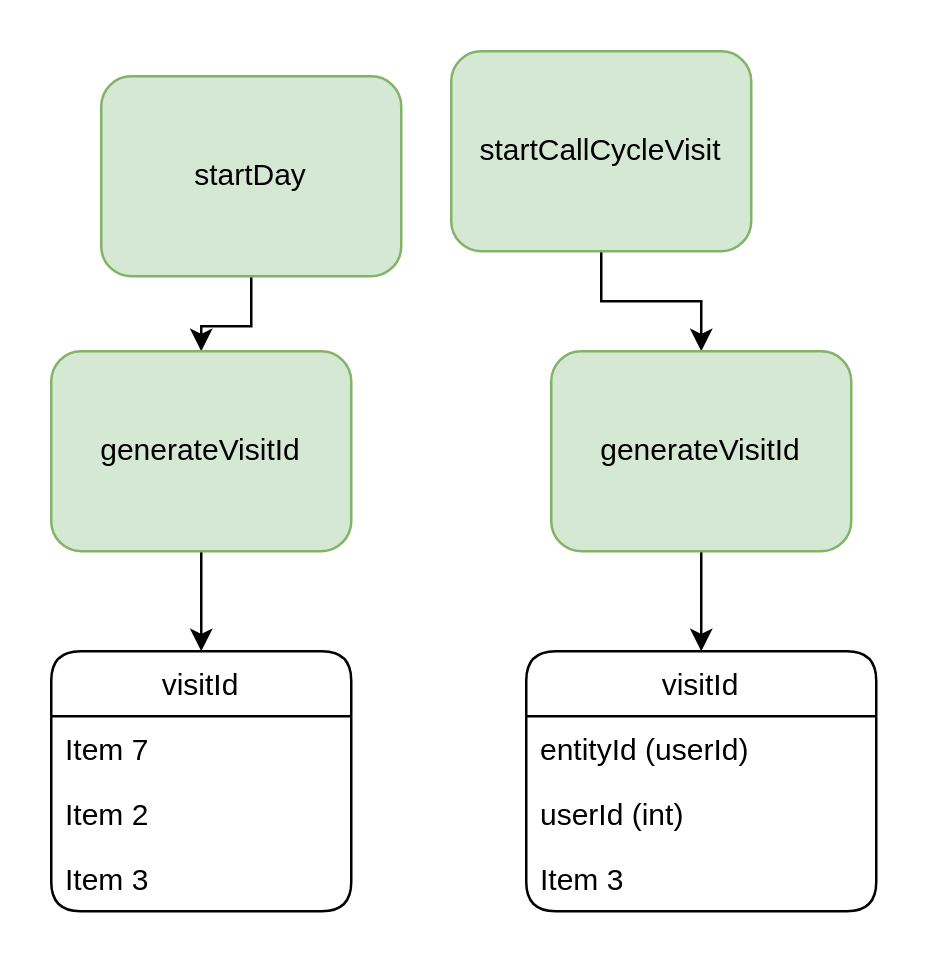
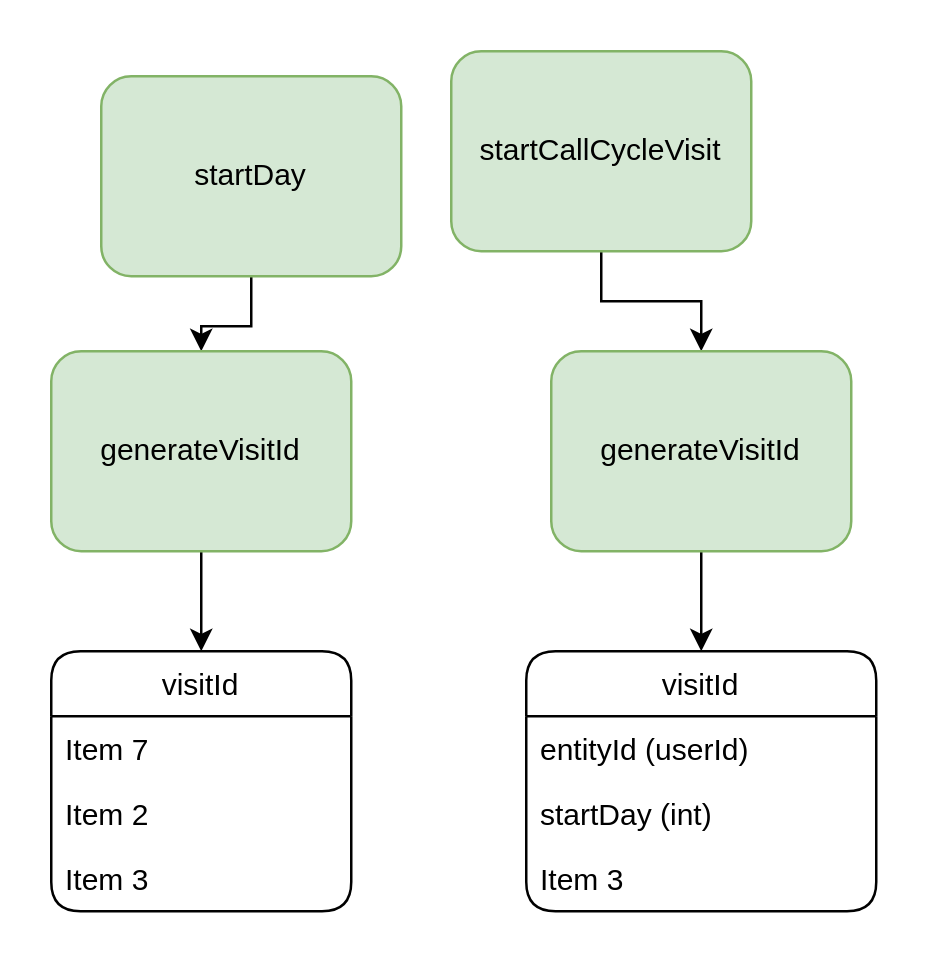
(633, 815) -> (650, 815)
